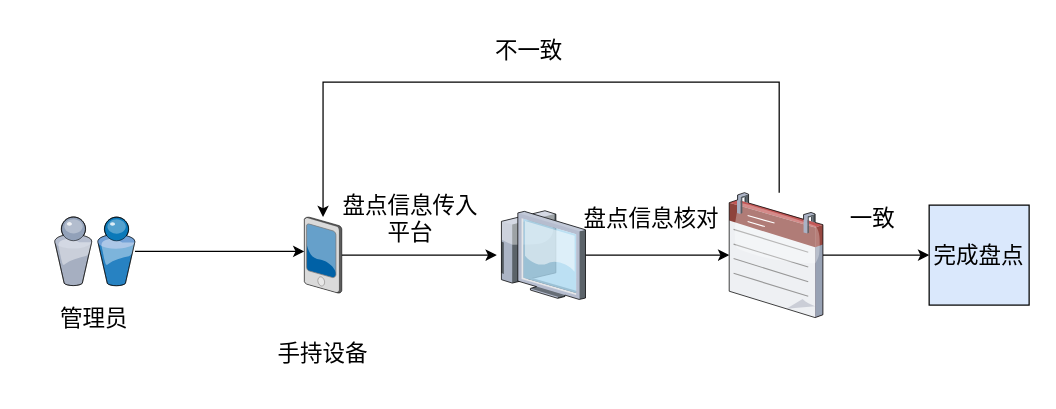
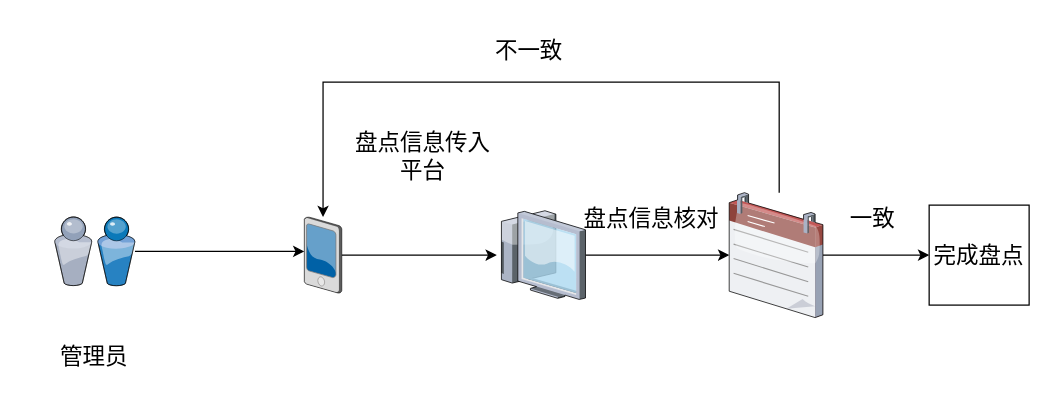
(411, 219) -> (423, 157)
(979, 255) -> (979, 255)
(95, 319) -> (95, 357)
(323, 354) -> none
